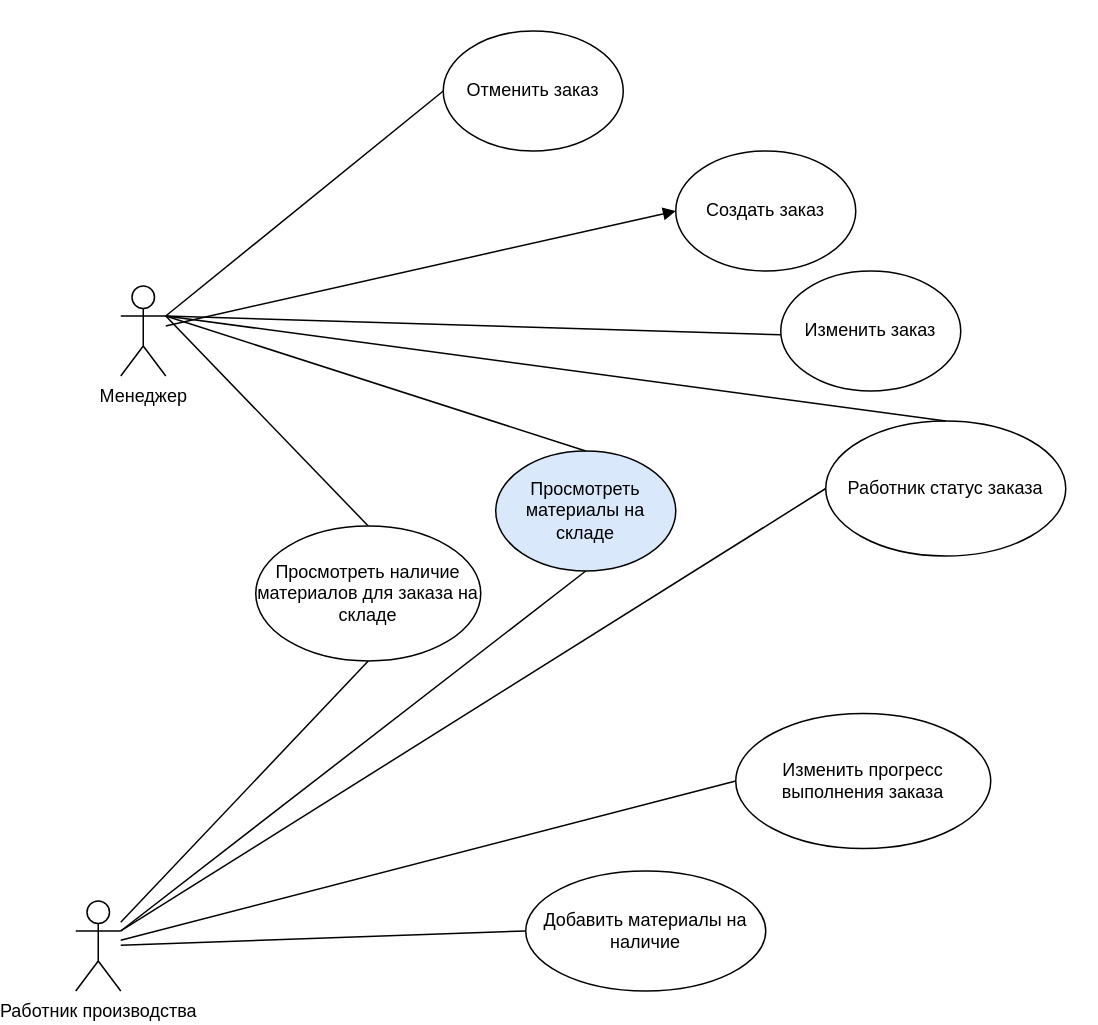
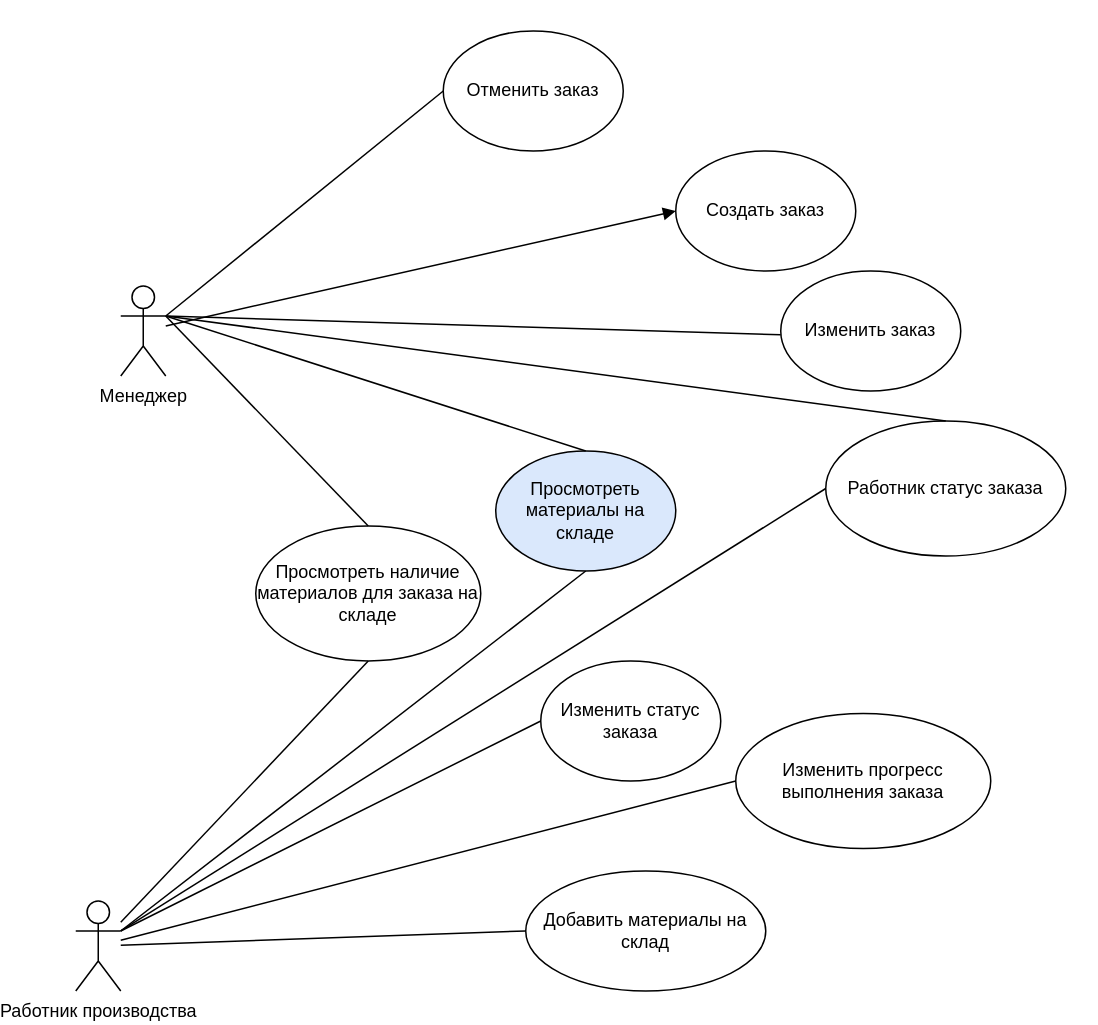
none -> (631, 721)
none -> (337, 822)
(646, 931) -> (646, 931)
